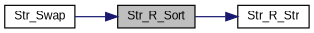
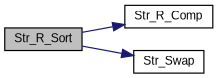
(90, 17) -> (102, 50)
(273, 17) -> (169, 17)
